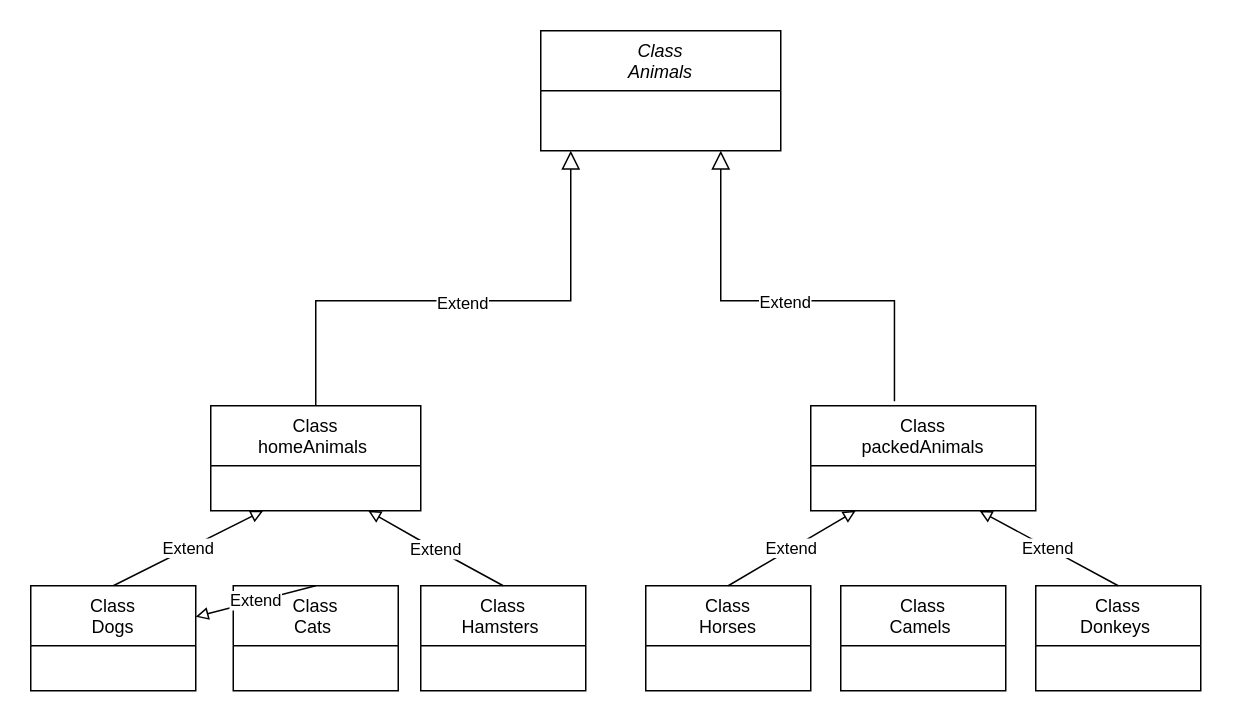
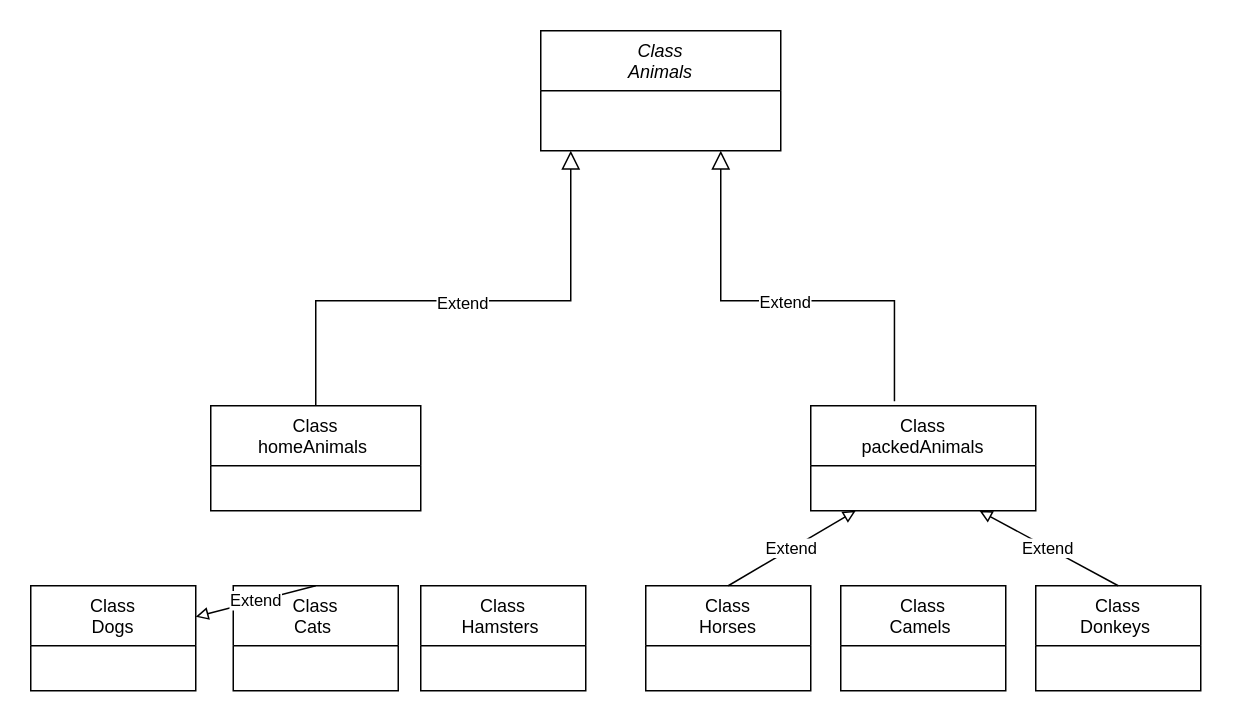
(441, 552) -> none
(156, 564) -> none
